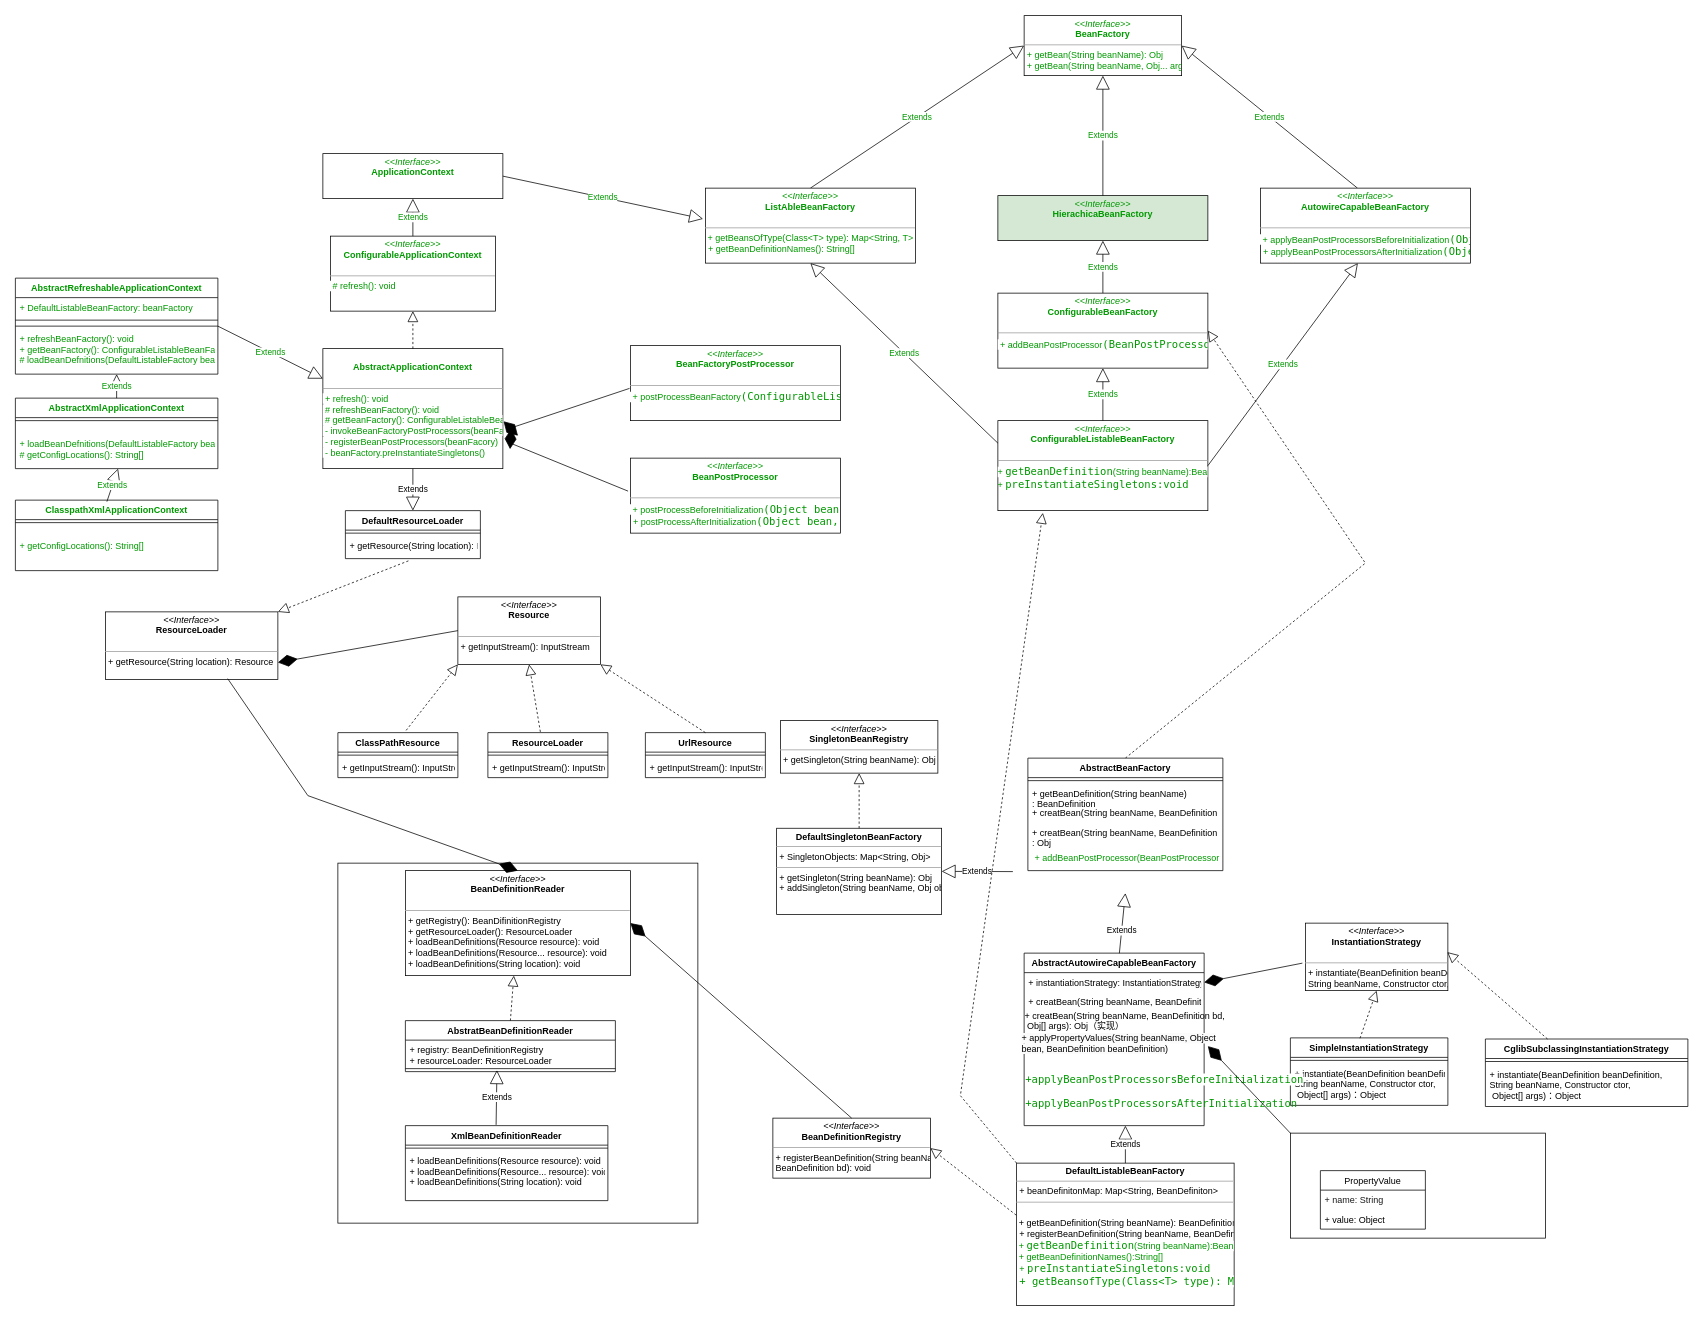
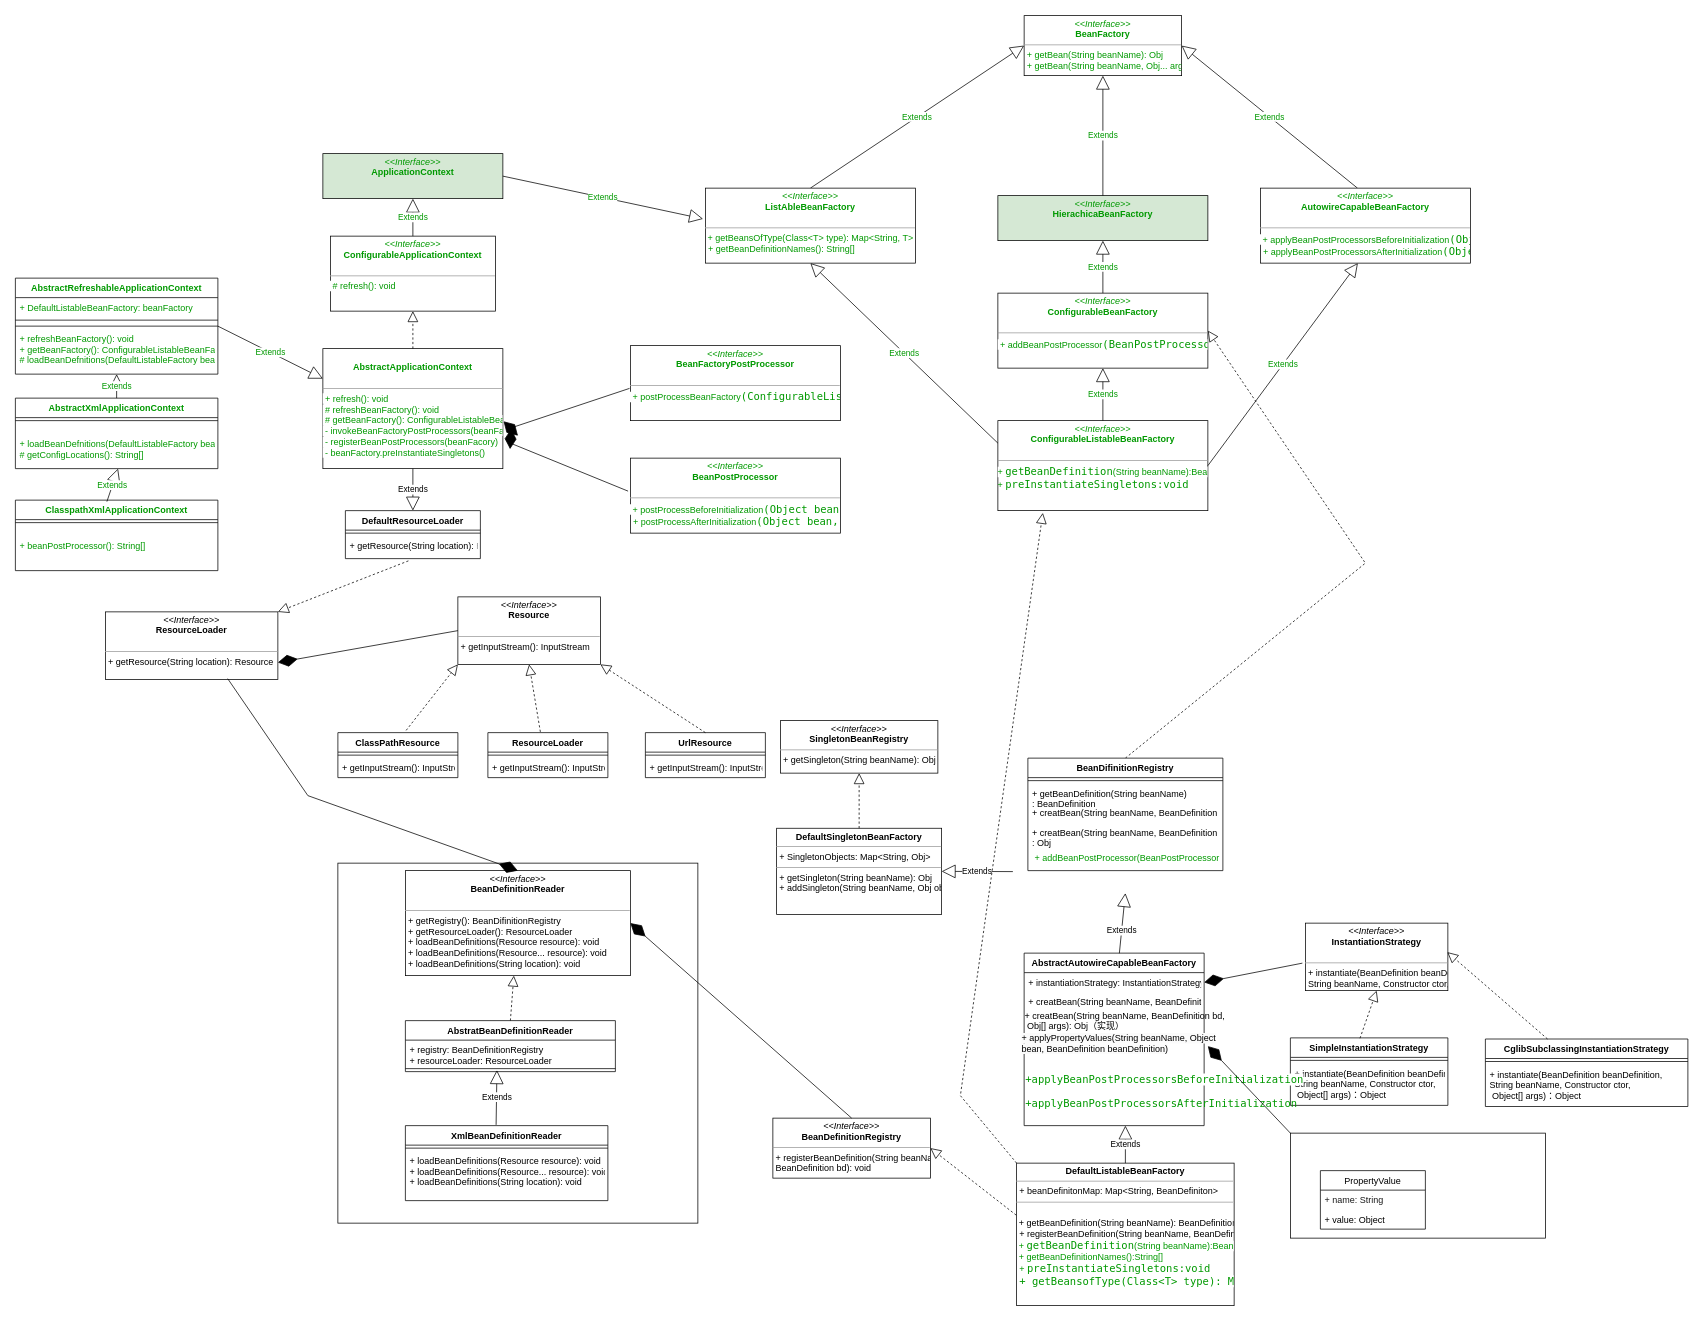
(413, 176) -> (413, 176)
(93, 546) -> (93, 546)
(1125, 768) -> (1125, 768)
